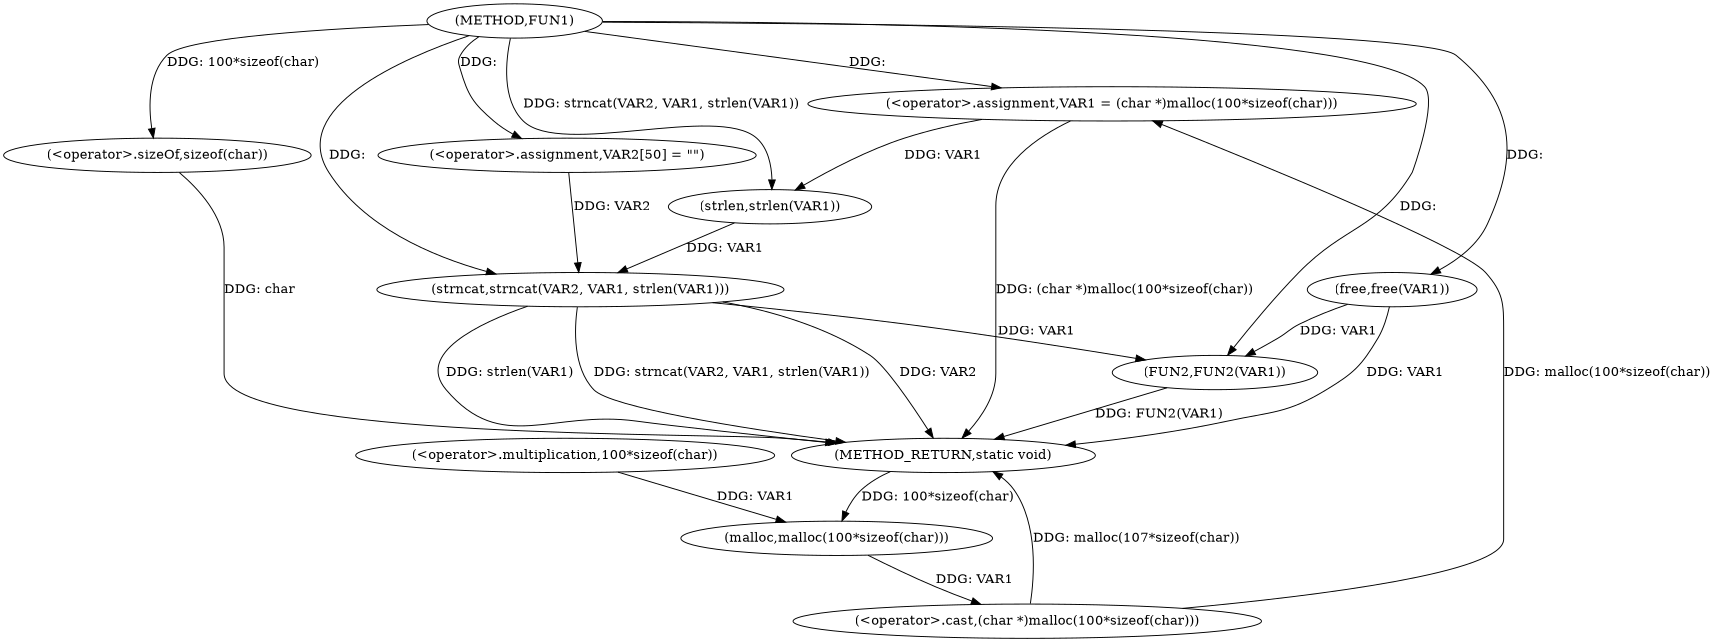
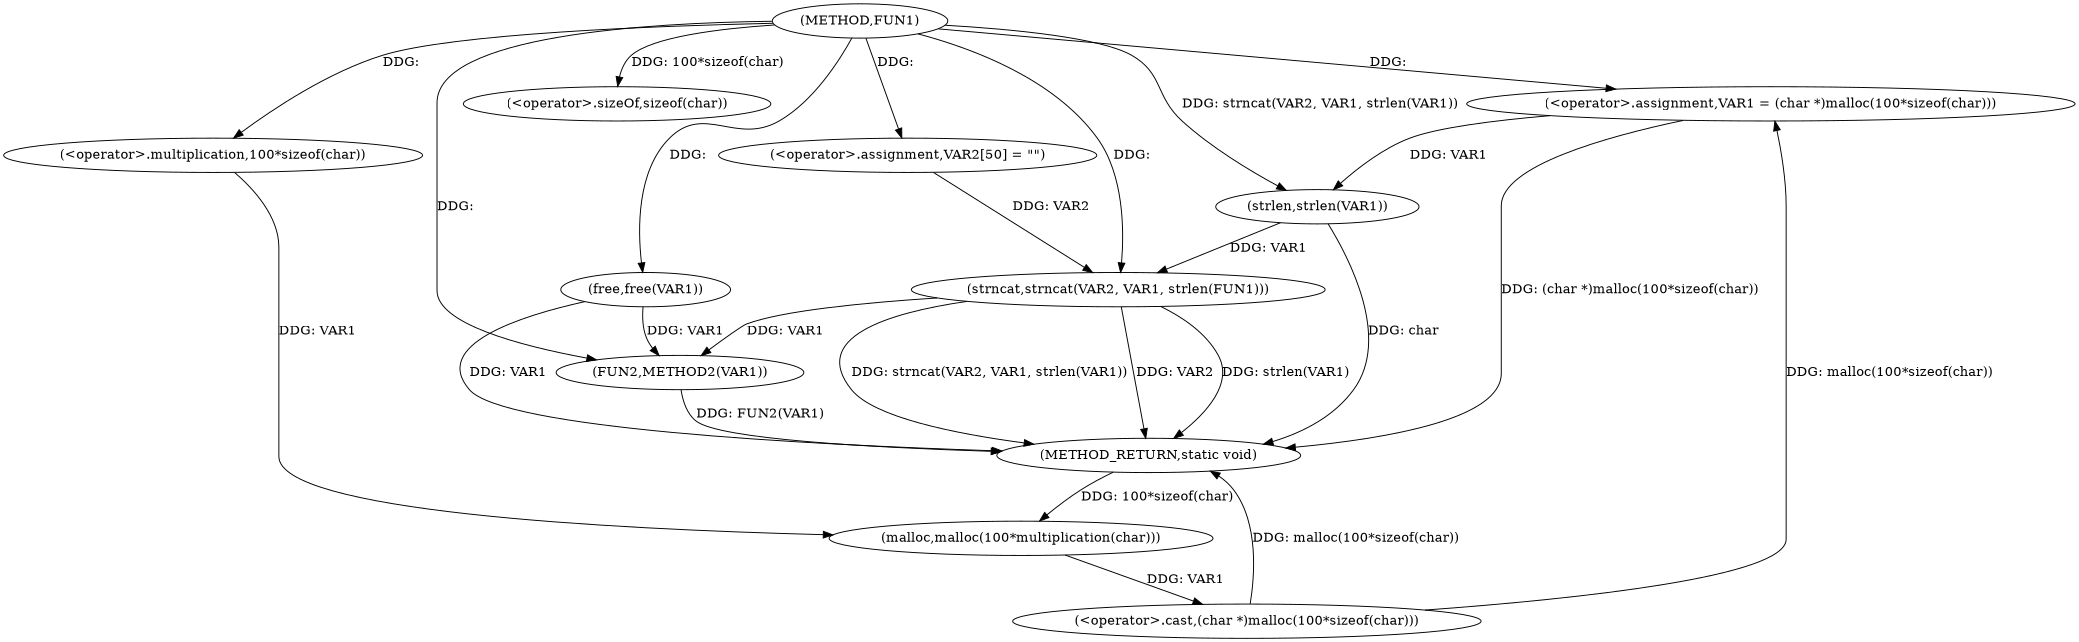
none -> (496, 37)
(580, 290) -> (1118, 290)
(1215, 373) -> (680, 373)
(412, 424) -> (1367, 353)
(837, 538) -> (1021, 538)
(1136, 538) -> (1356, 538)
